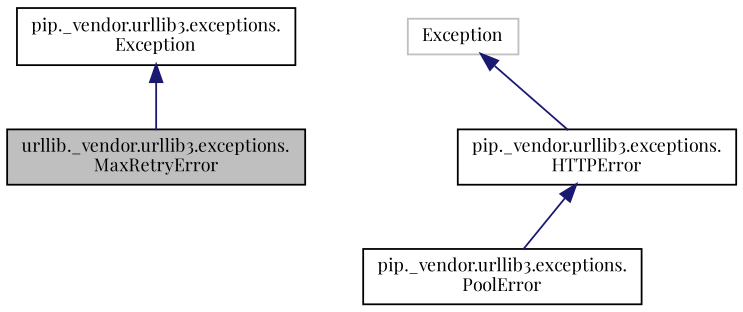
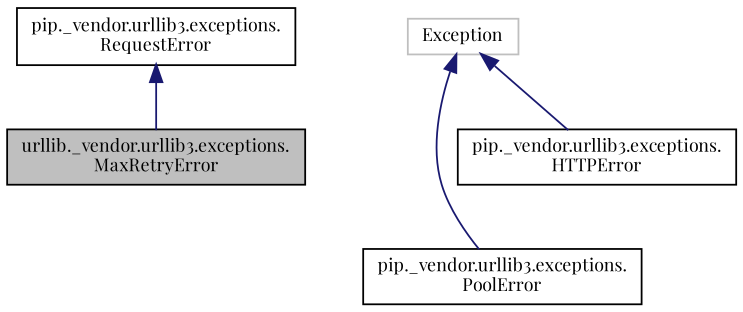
(156, 37) -> (156, 37)
(544, 224) -> (438, 165)
